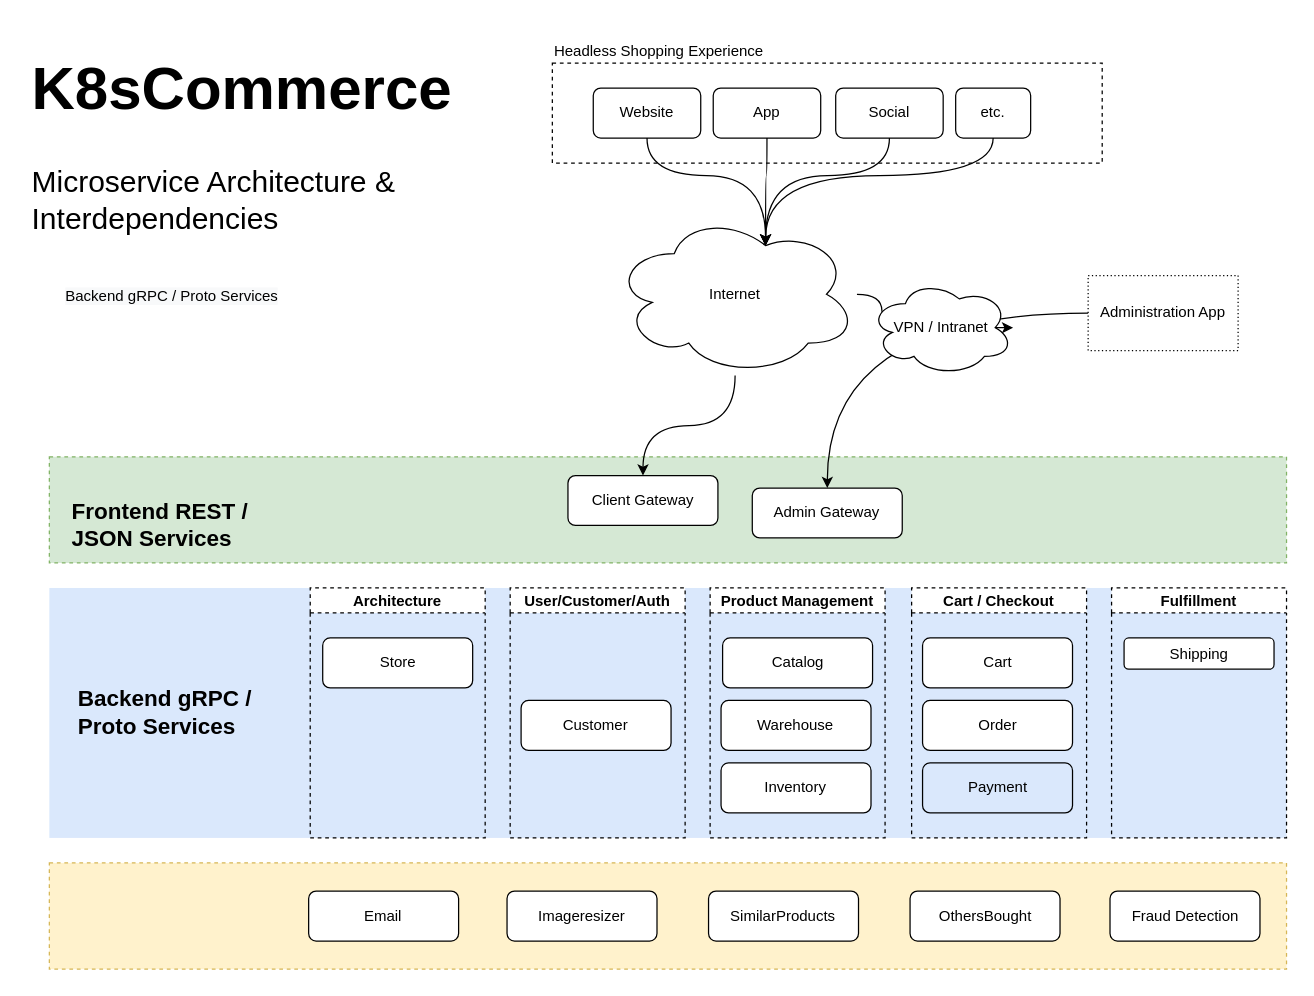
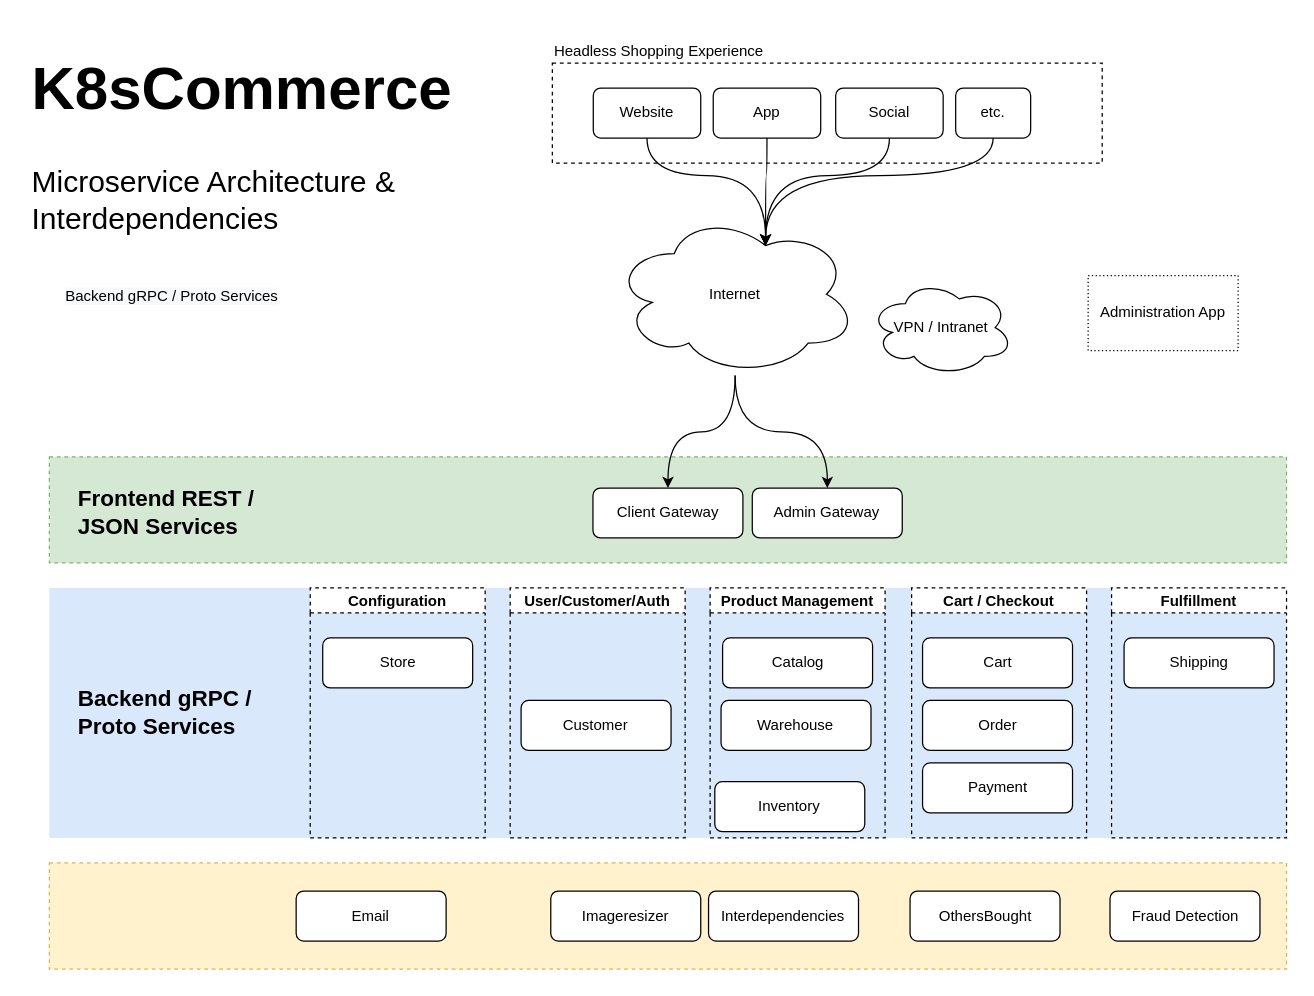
(873, 297) -> (779, 432)
(847, 402) -> none
(643, 501) -> (668, 513)
(163, 526) -> (169, 513)
(397, 601) -> (397, 601)
(1199, 654) -> (1199, 663)
(796, 788) -> (790, 807)
(998, 788) -> (998, 788)
(383, 916) -> (371, 916)
(582, 916) -> (626, 916)
(783, 917) -> (783, 917)
